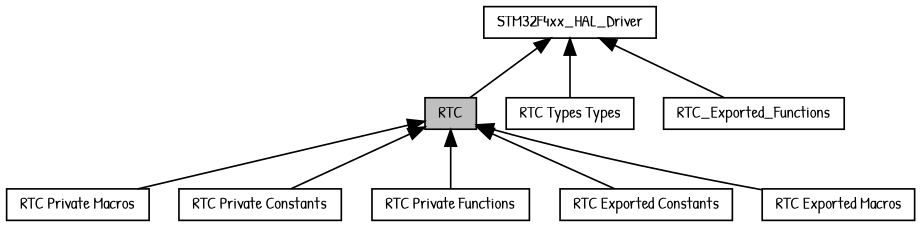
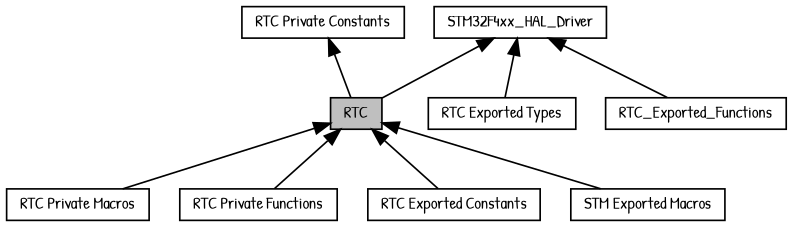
(570, 114) -> (502, 114)
(350, 161) -> (343, 76)
(838, 205) -> (648, 205)
